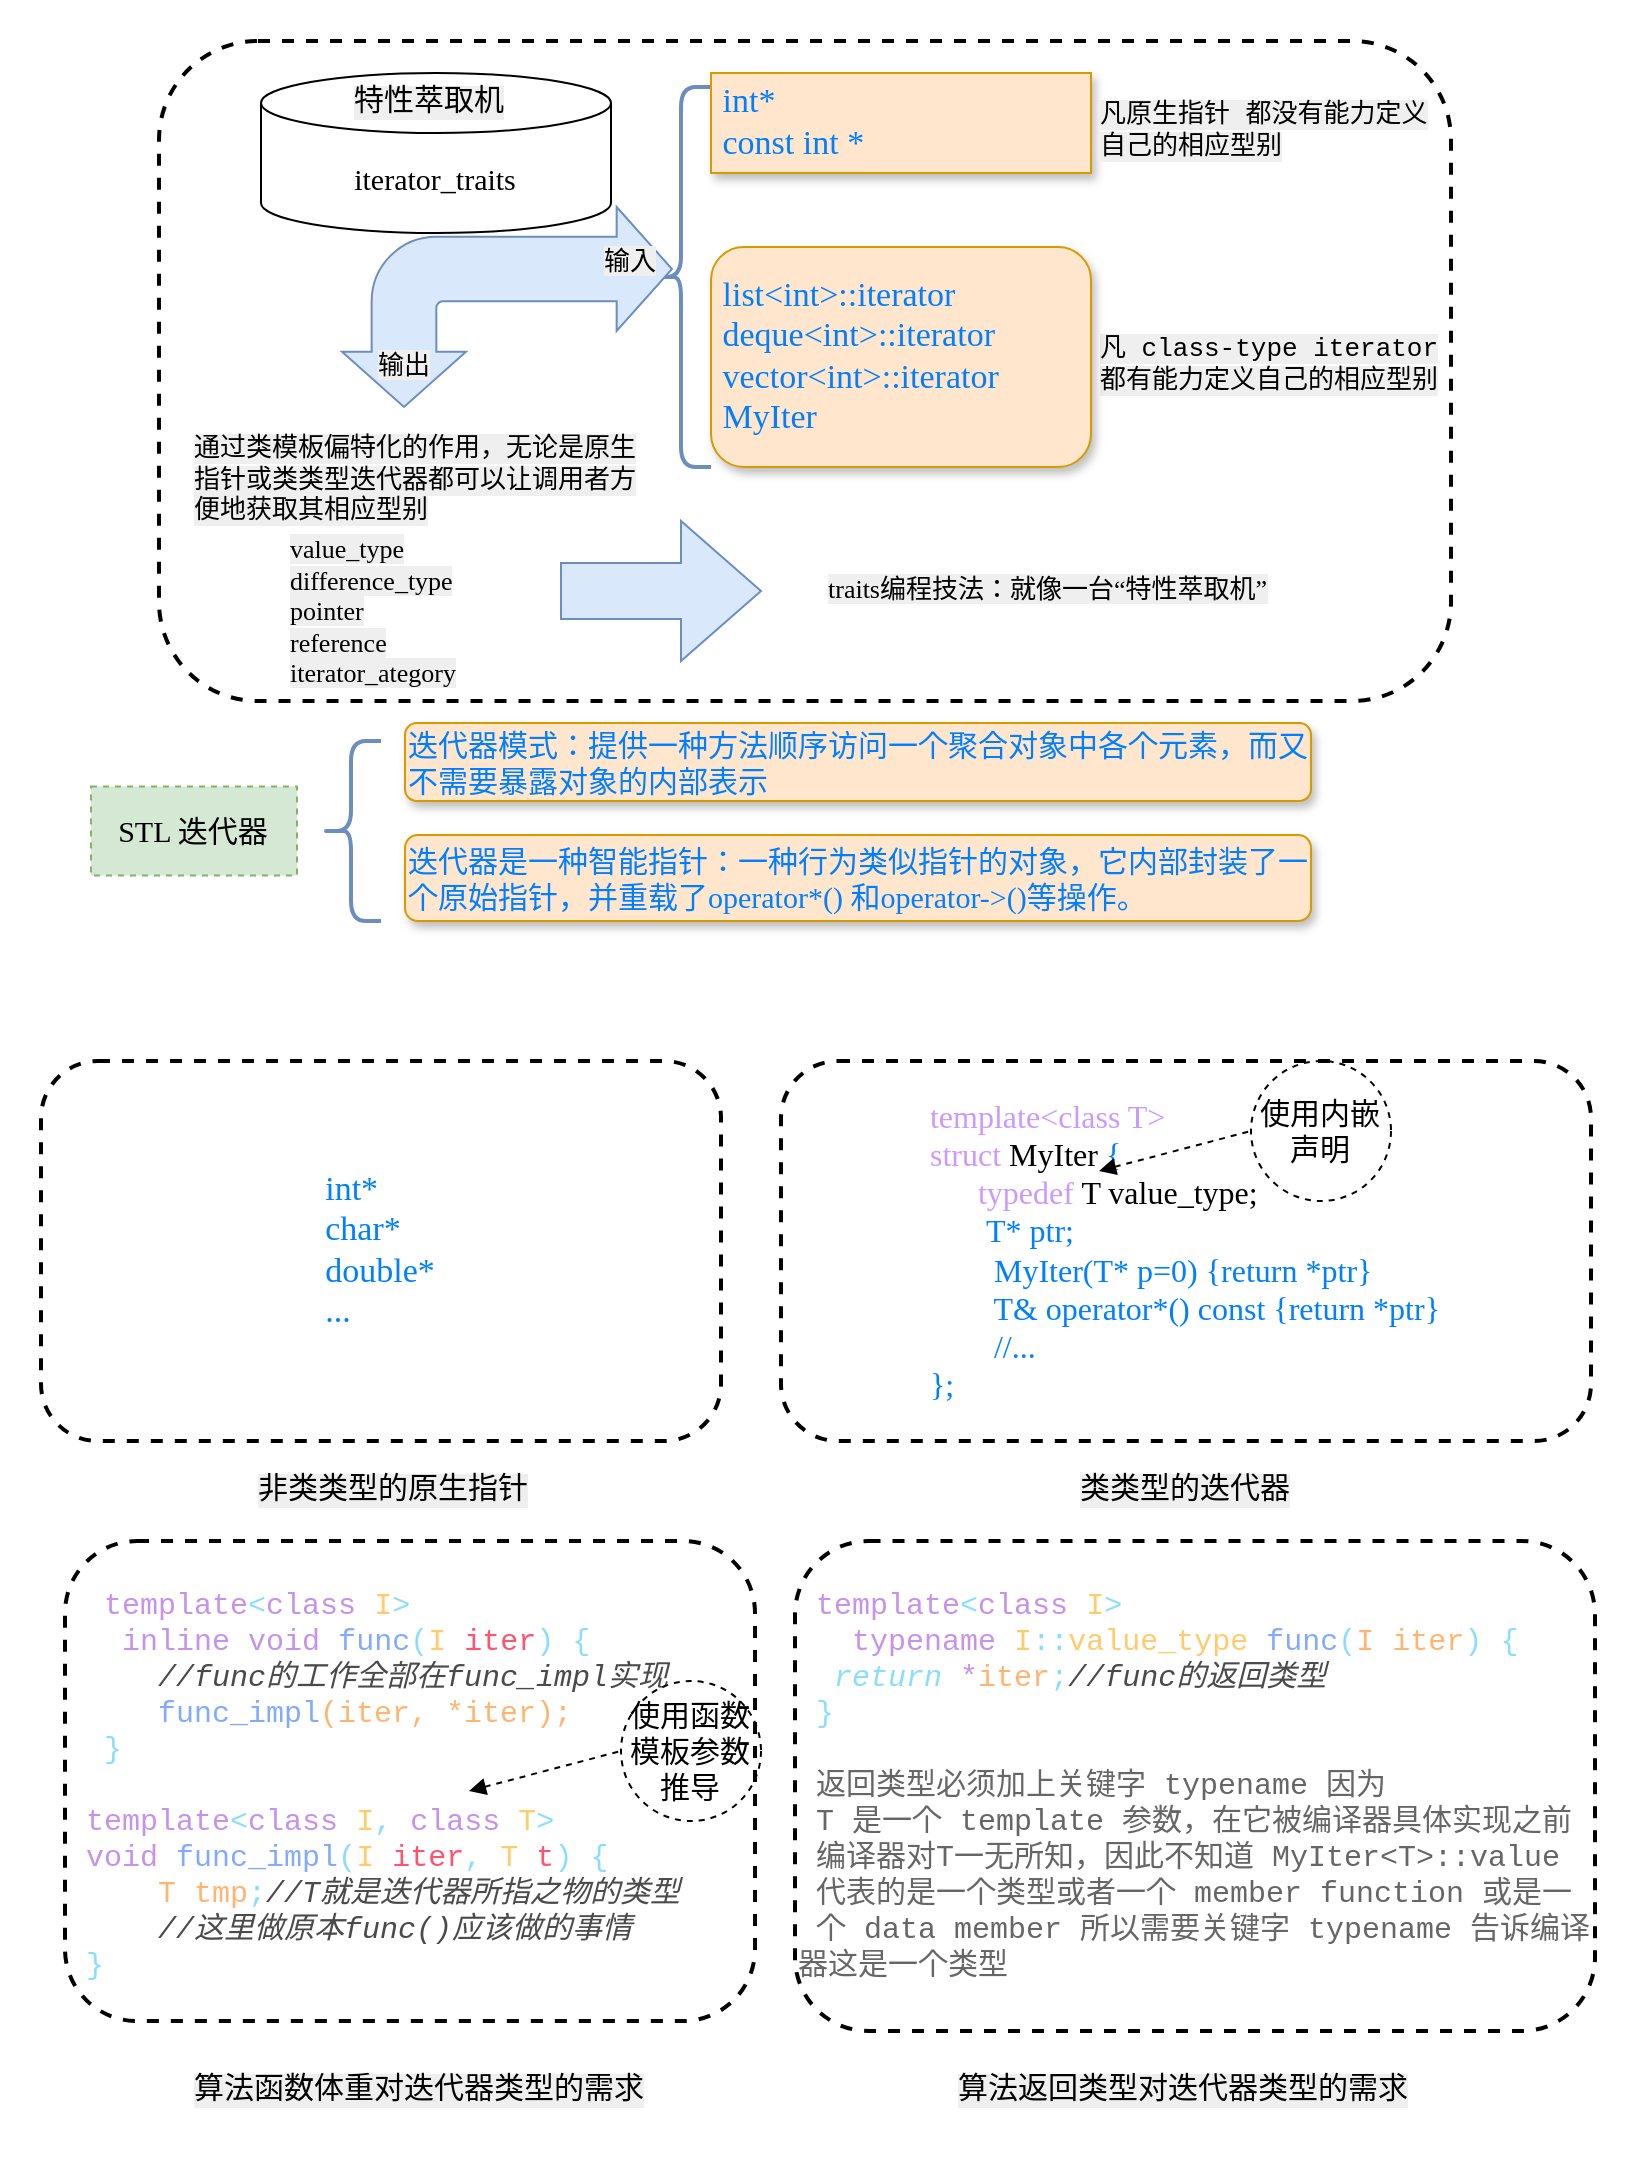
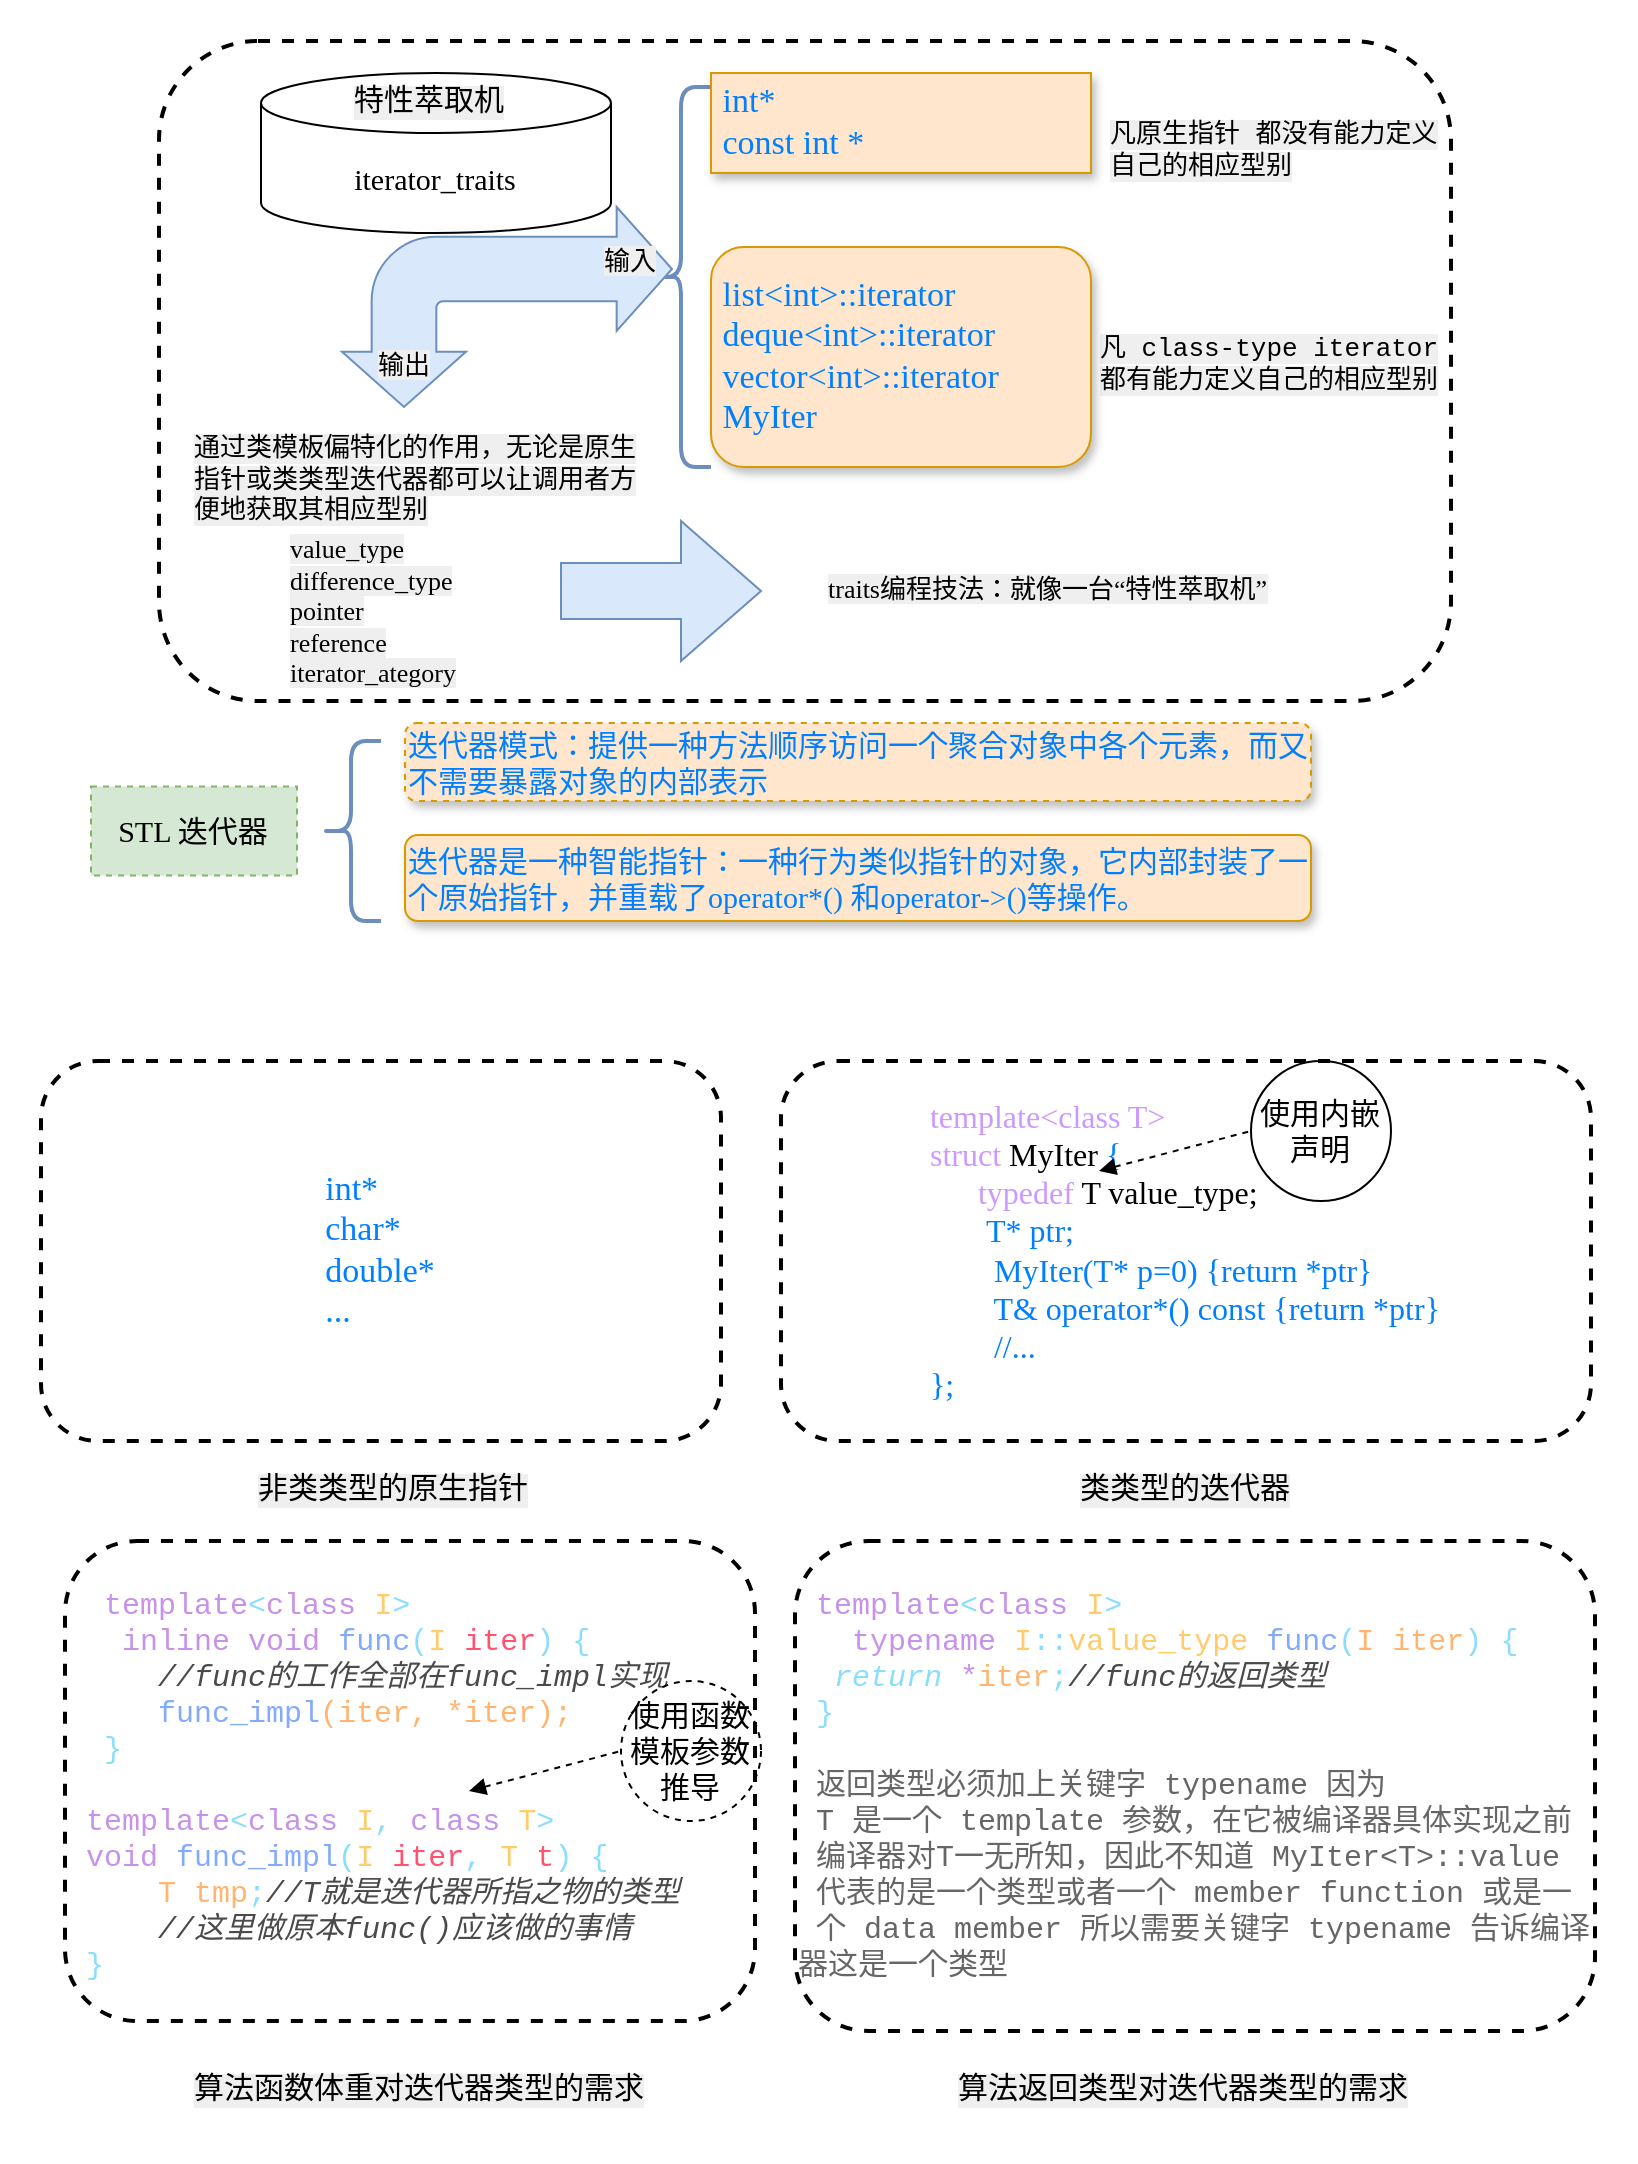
(1266, 157) -> (1276, 177)
(858, 762) -> (858, 762)
(1321, 1131) -> (1321, 1131)
